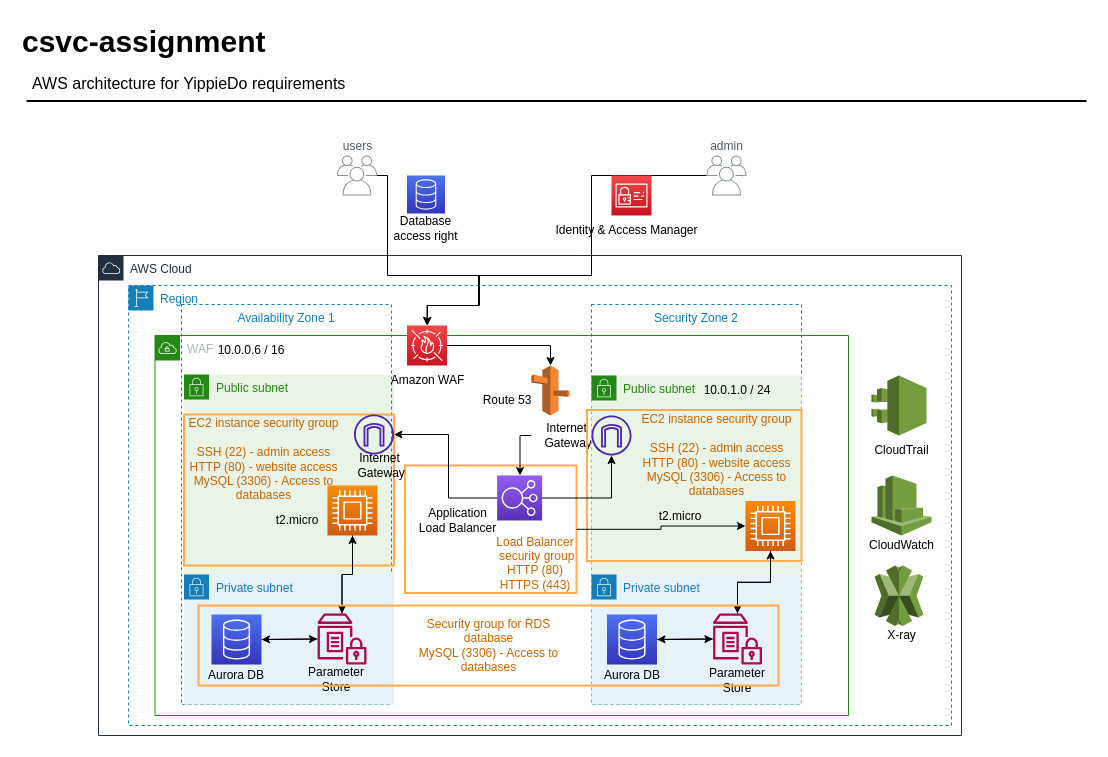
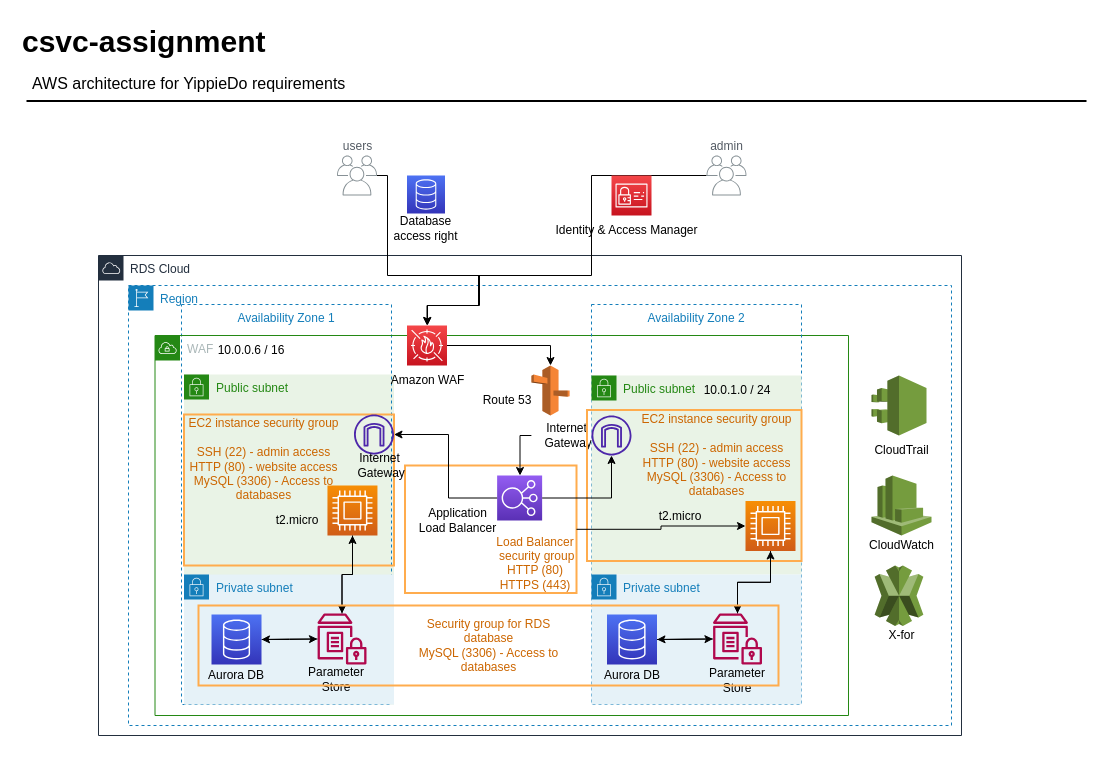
(158, 270) -> (158, 270)
(697, 319) -> (697, 319)
(902, 636) -> (902, 636)
